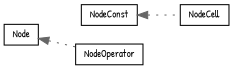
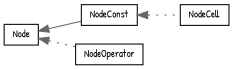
none -> (65, 25)
